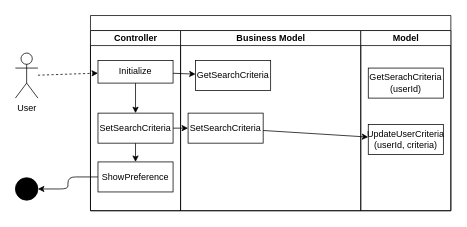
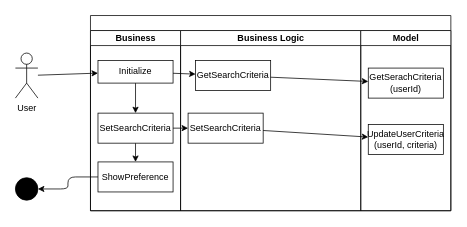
(136, 38) -> (136, 38)
(271, 38) -> (271, 38)
(65, 74) -> (65, 74)
none -> (317, 79)
